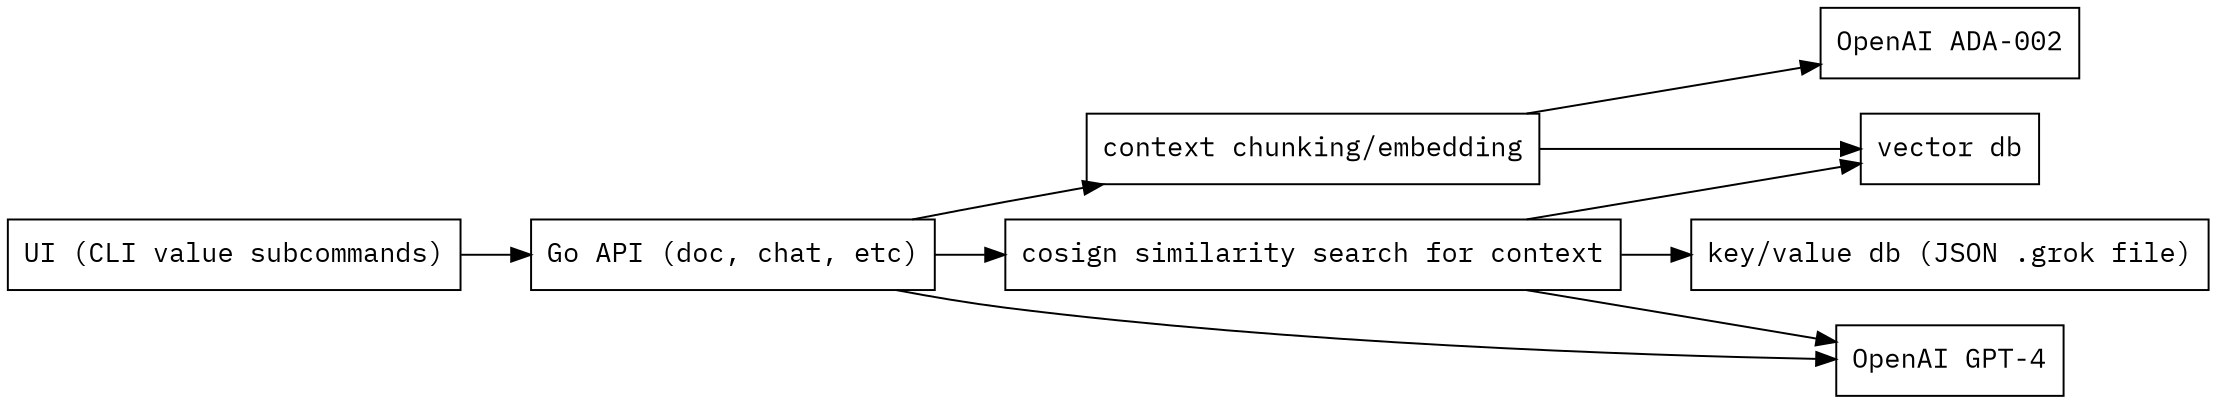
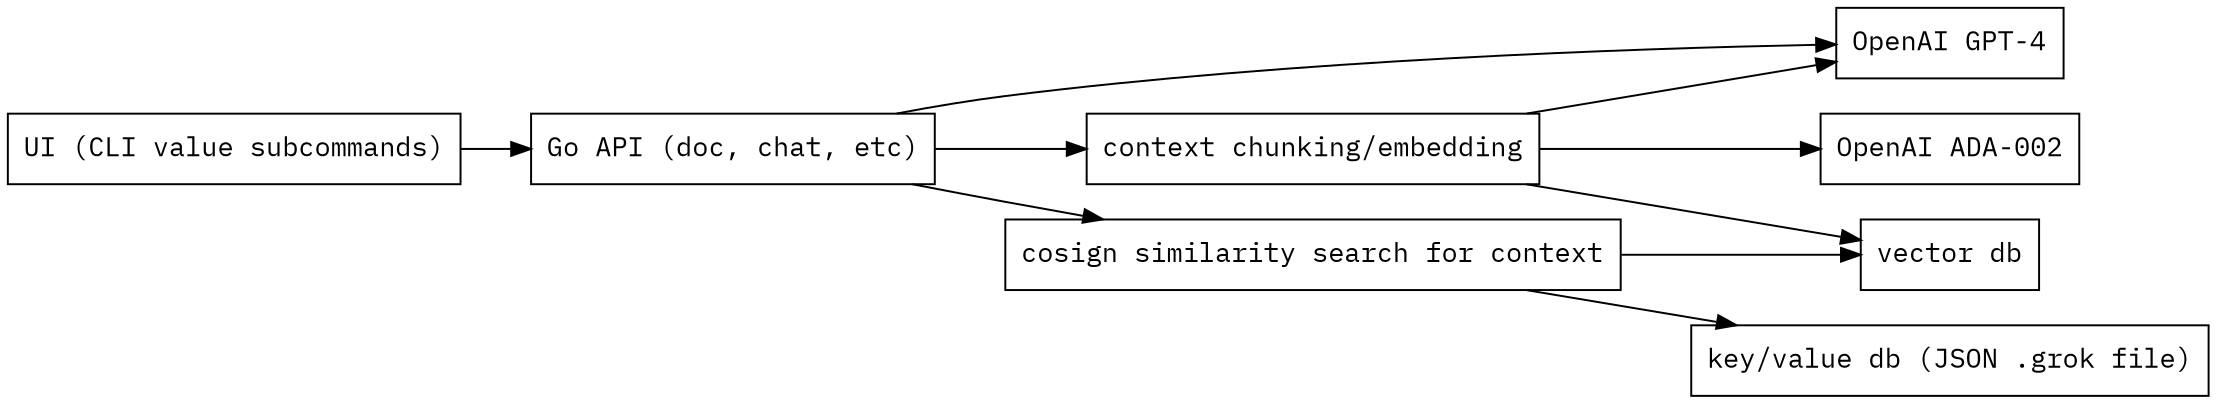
(1672, 314) -> (1672, 89)
